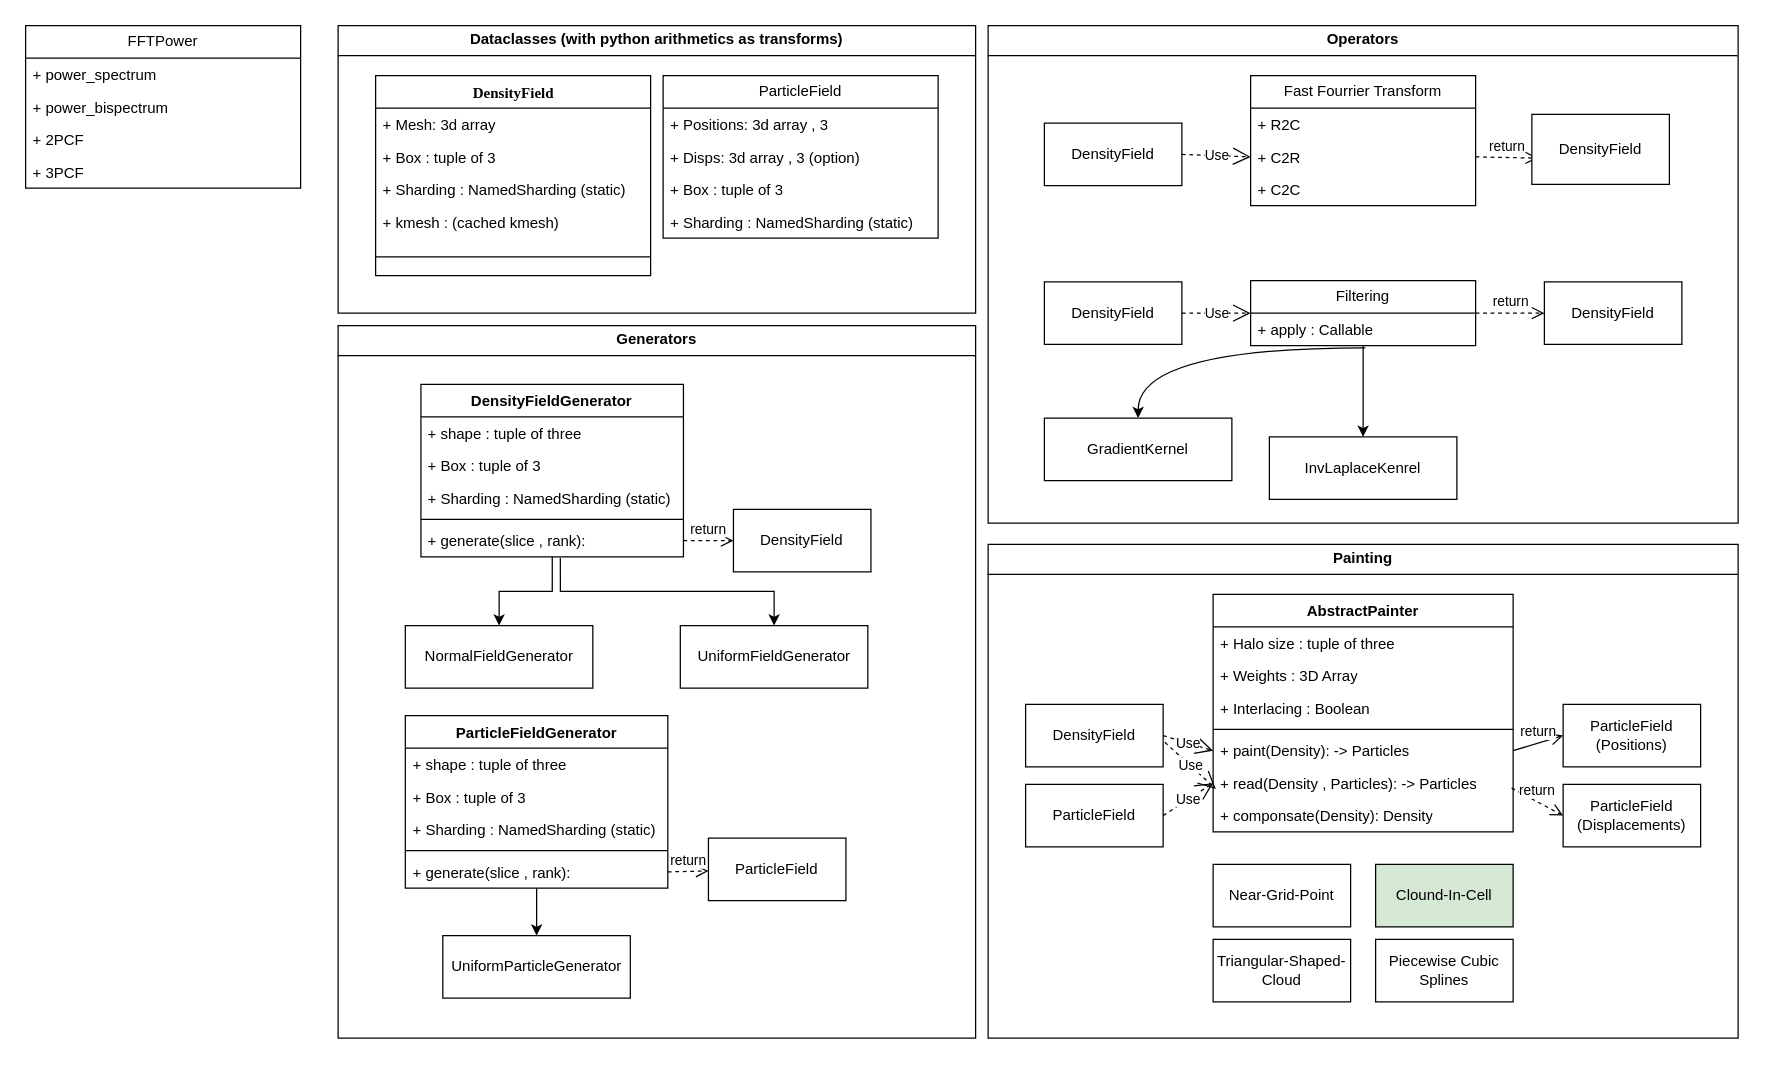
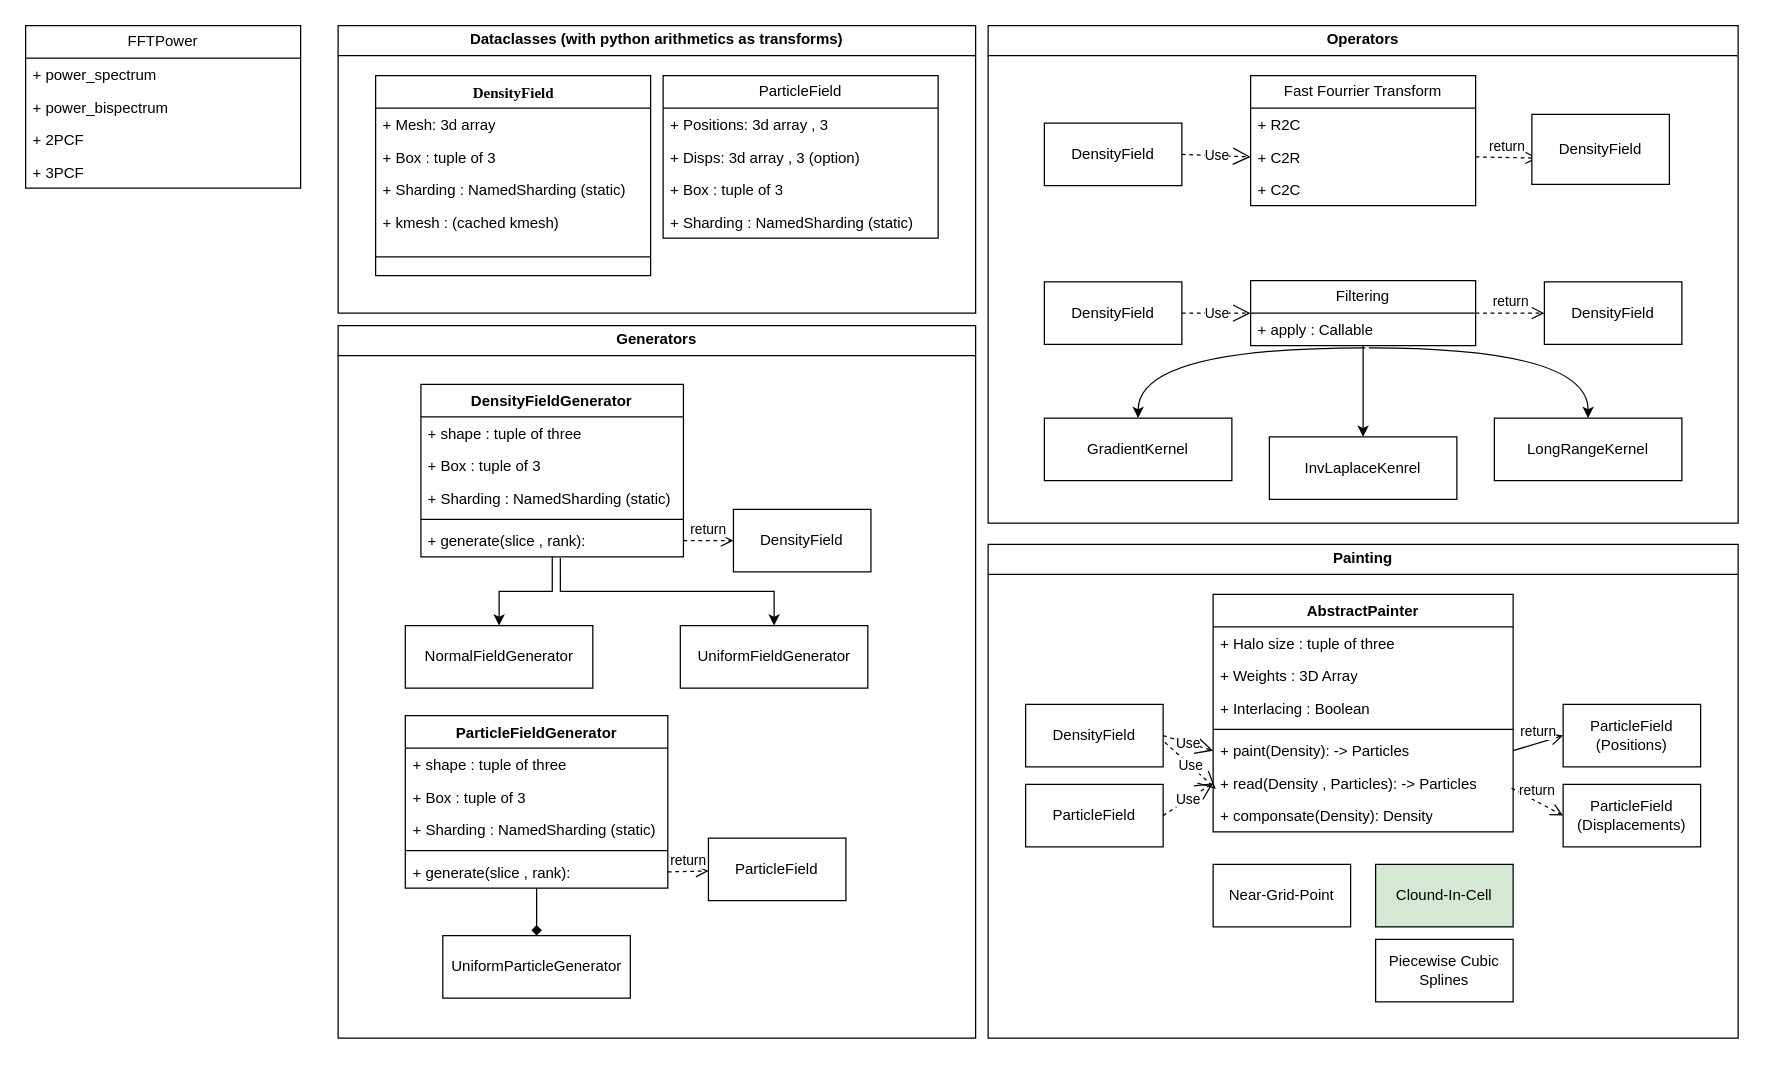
none -> (1489, 355)
none -> (1588, 449)
(537, 925) -> (537, 924)
(1282, 971) -> none
